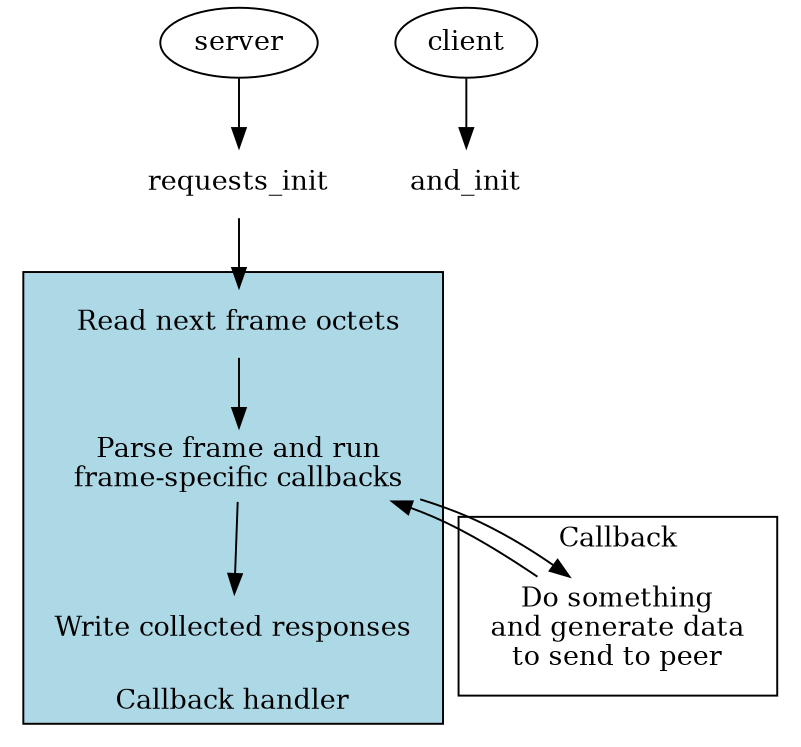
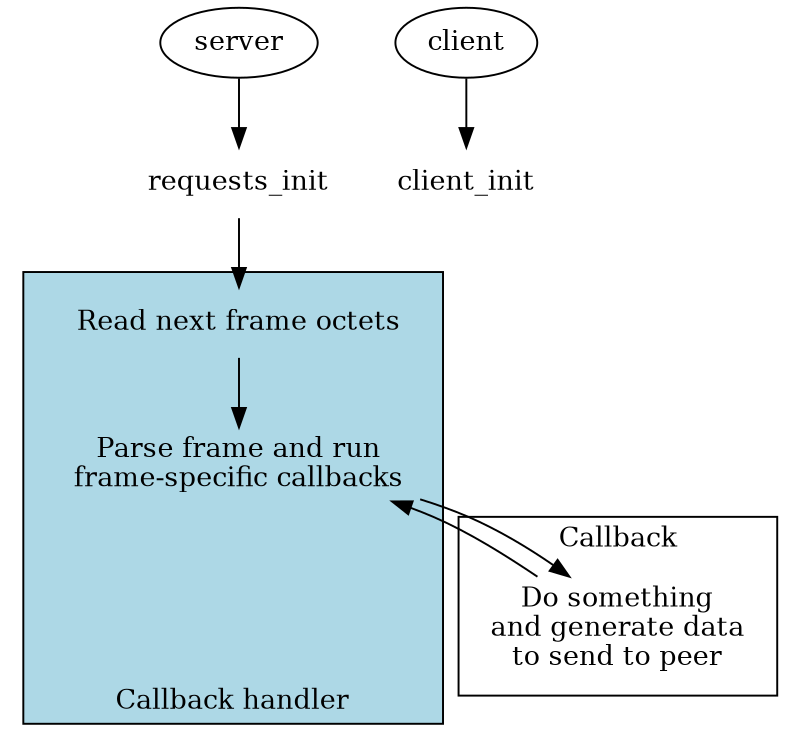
(466, 183) -> (466, 183)
(233, 629) -> none
